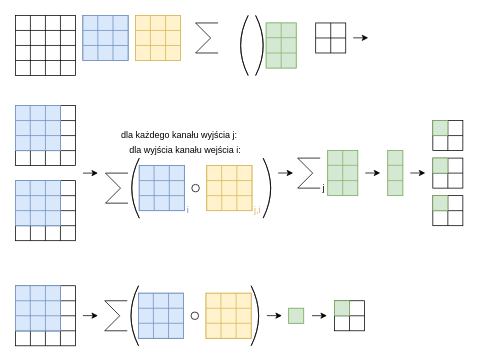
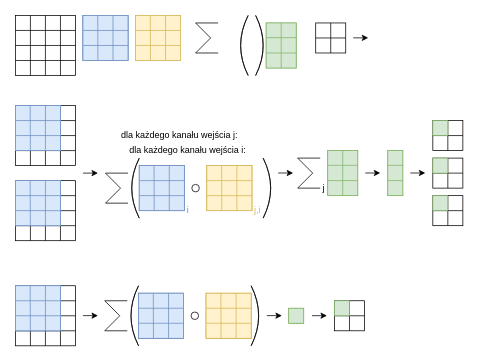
(180, 135) -> (180, 135)
(191, 150) -> (191, 150)
